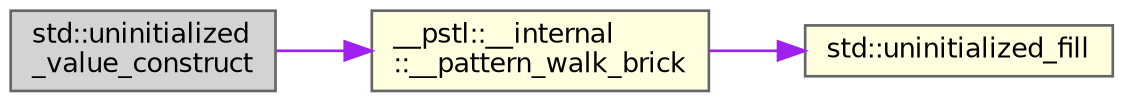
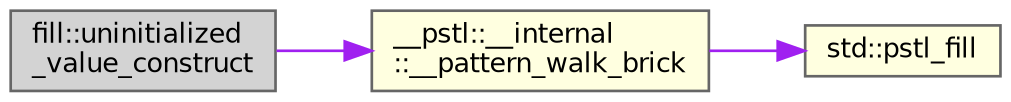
(143, 51) -> (143, 51)
(959, 51) -> (903, 51)
